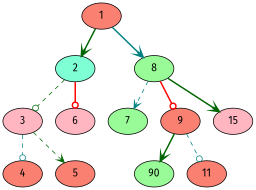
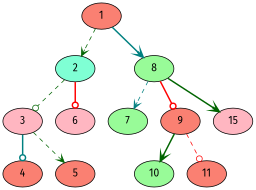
(90, 39) -> (90, 39)
(23, 145) -> (23, 145)
(192, 145) -> (192, 145)
(154, 174) -> (154, 174)
